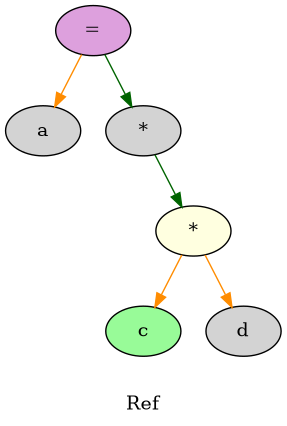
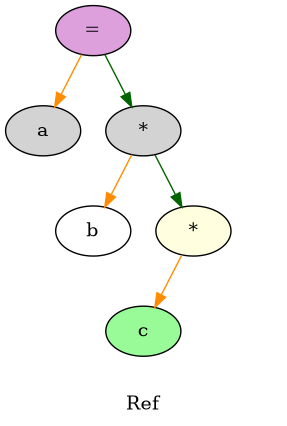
none -> (93, 231)
(244, 331) -> none
